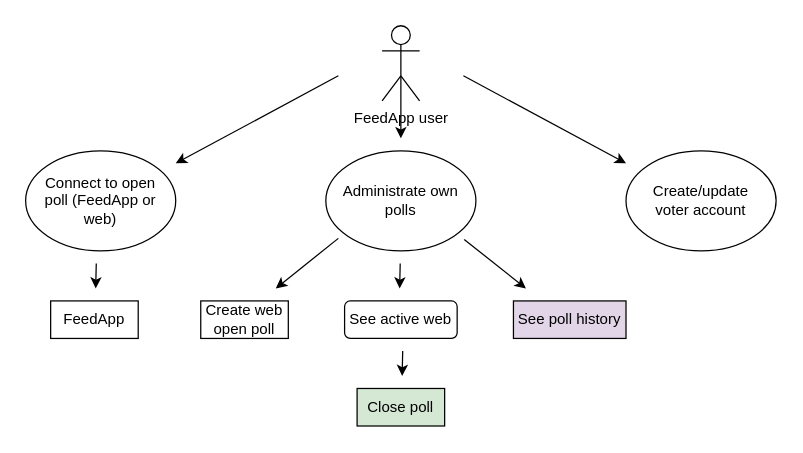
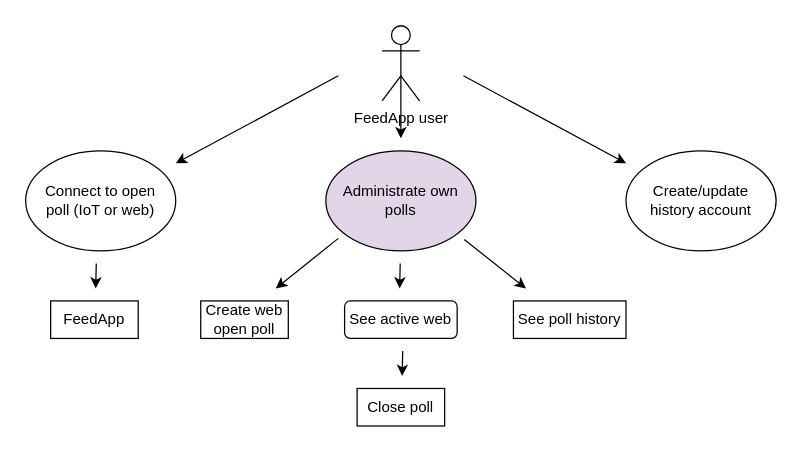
(101, 201) -> (101, 201)
(401, 201) -> (401, 201)
(701, 201) -> (701, 201)
(569, 319) -> (569, 319)
(401, 407) -> (401, 407)
